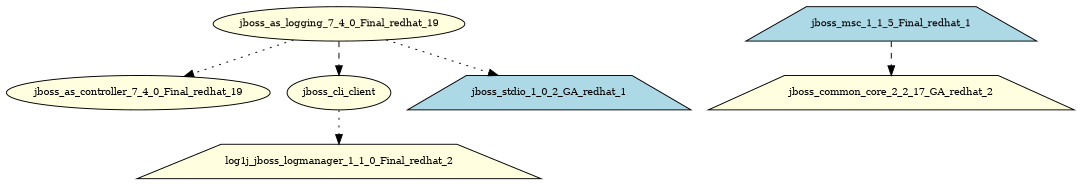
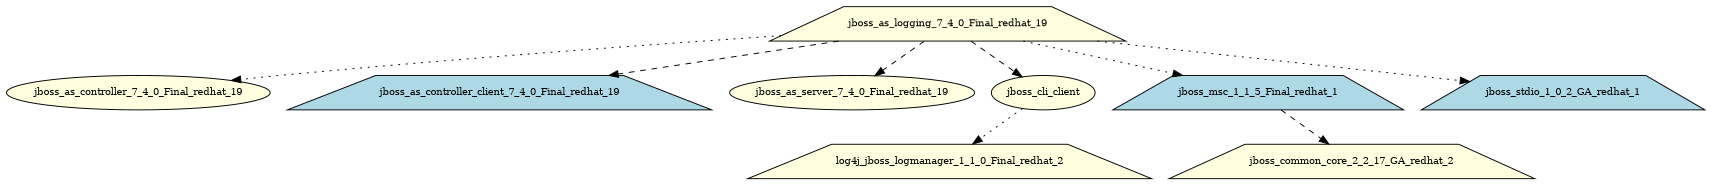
(339, 24) -> (948, 24)
none -> (1098, 57)
none -> (500, 93)
none -> (852, 93)
(339, 161) -> (950, 161)
